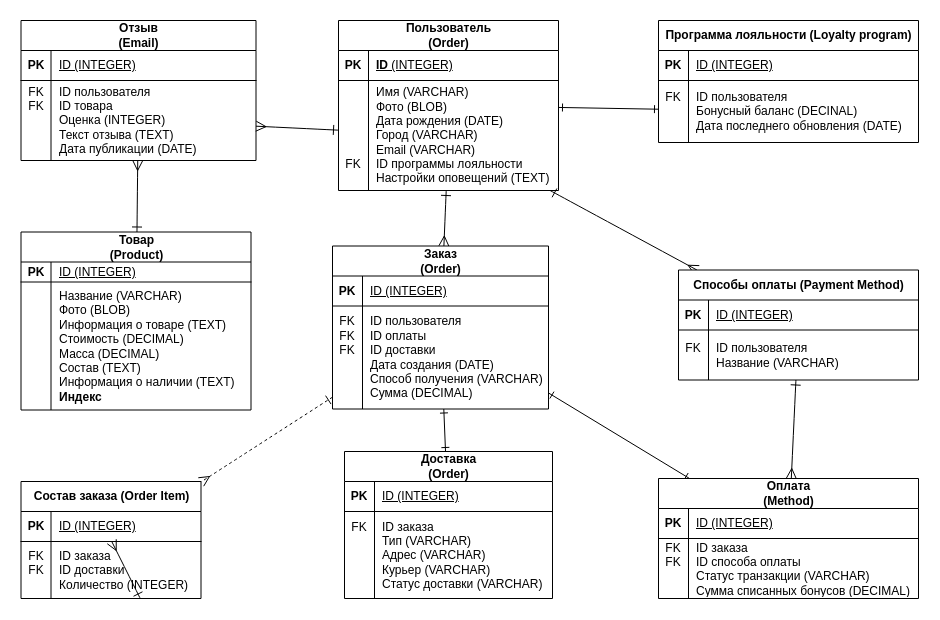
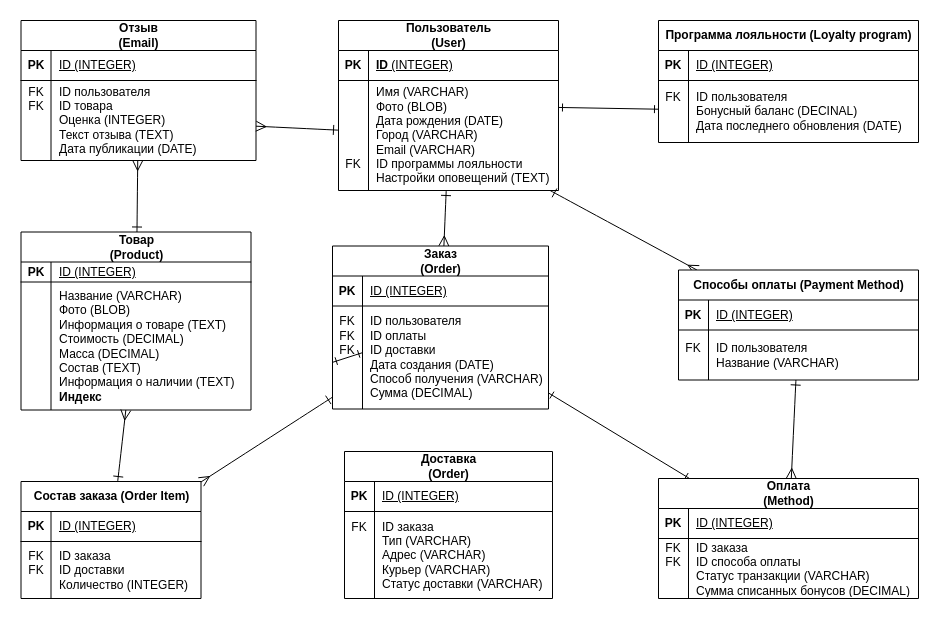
(449, 36) -> (449, 36)
(445, 431) -> (347, 358)
(265, 440) -> (265, 440)
(126, 570) -> (122, 446)
